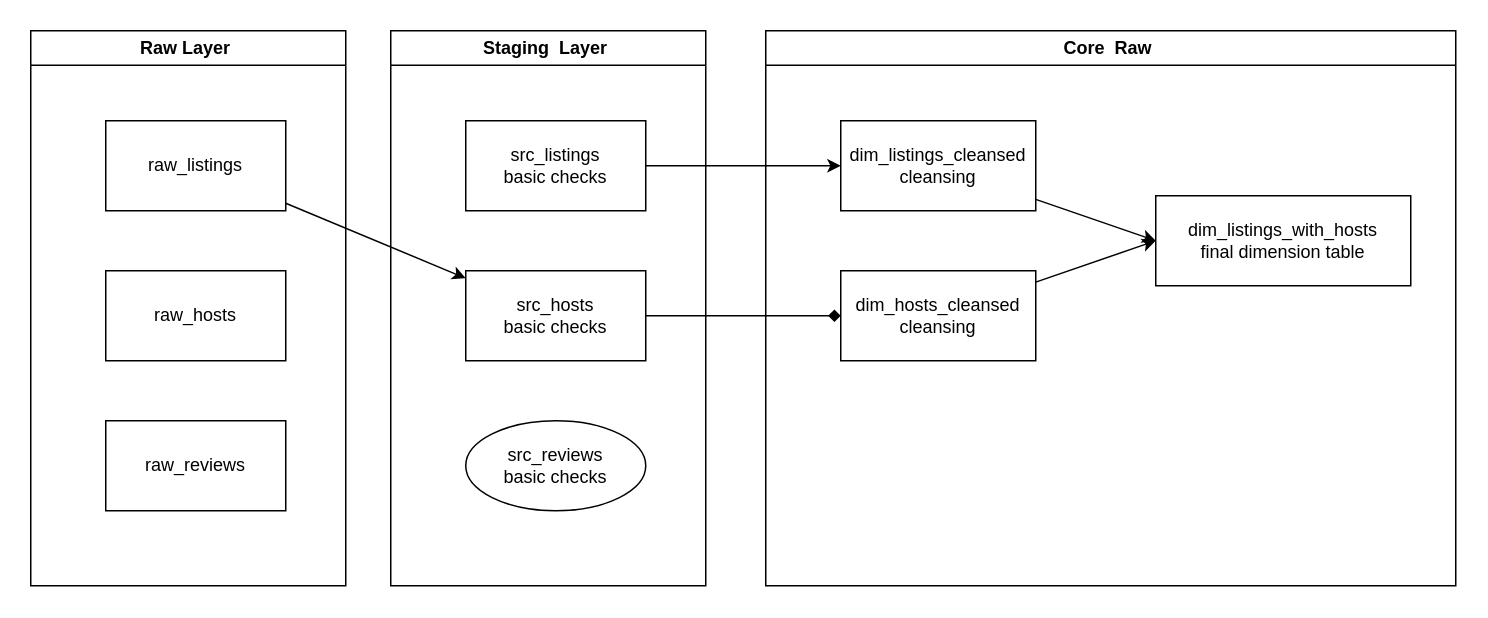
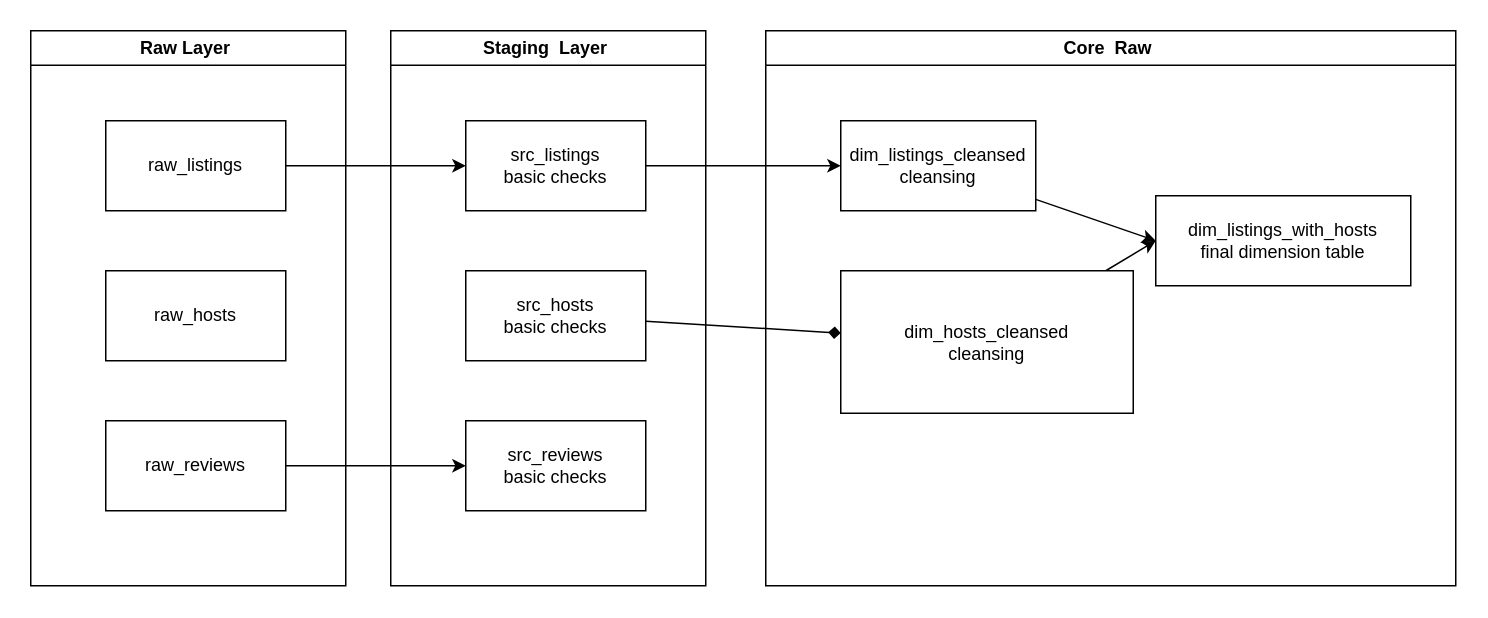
(371, 239) -> (371, 166)
(938, 316) -> (987, 342)
none -> (371, 466)
(556, 466) -> (556, 466)
